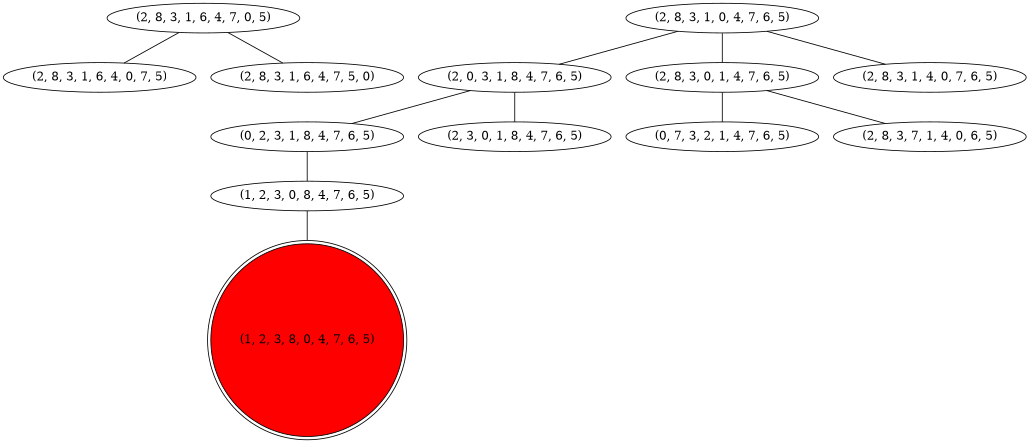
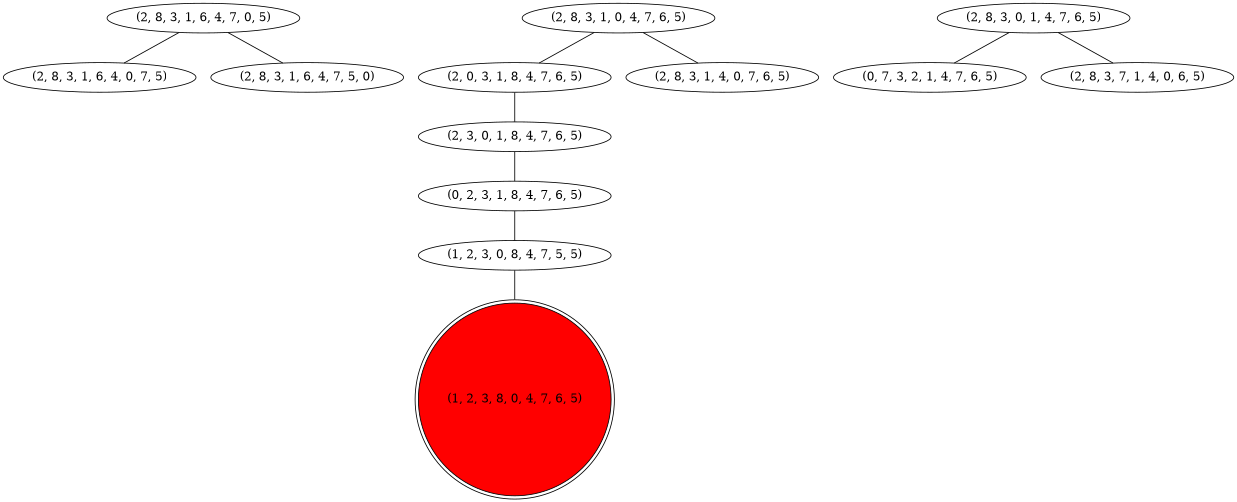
(722, 48) -> none
(411, 107) -> (515, 166)
(307, 196) -> (515, 255)
